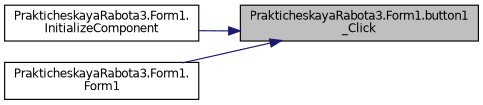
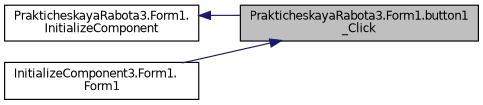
(214, 31) -> (225, 15)
(102, 81) -> (102, 81)
